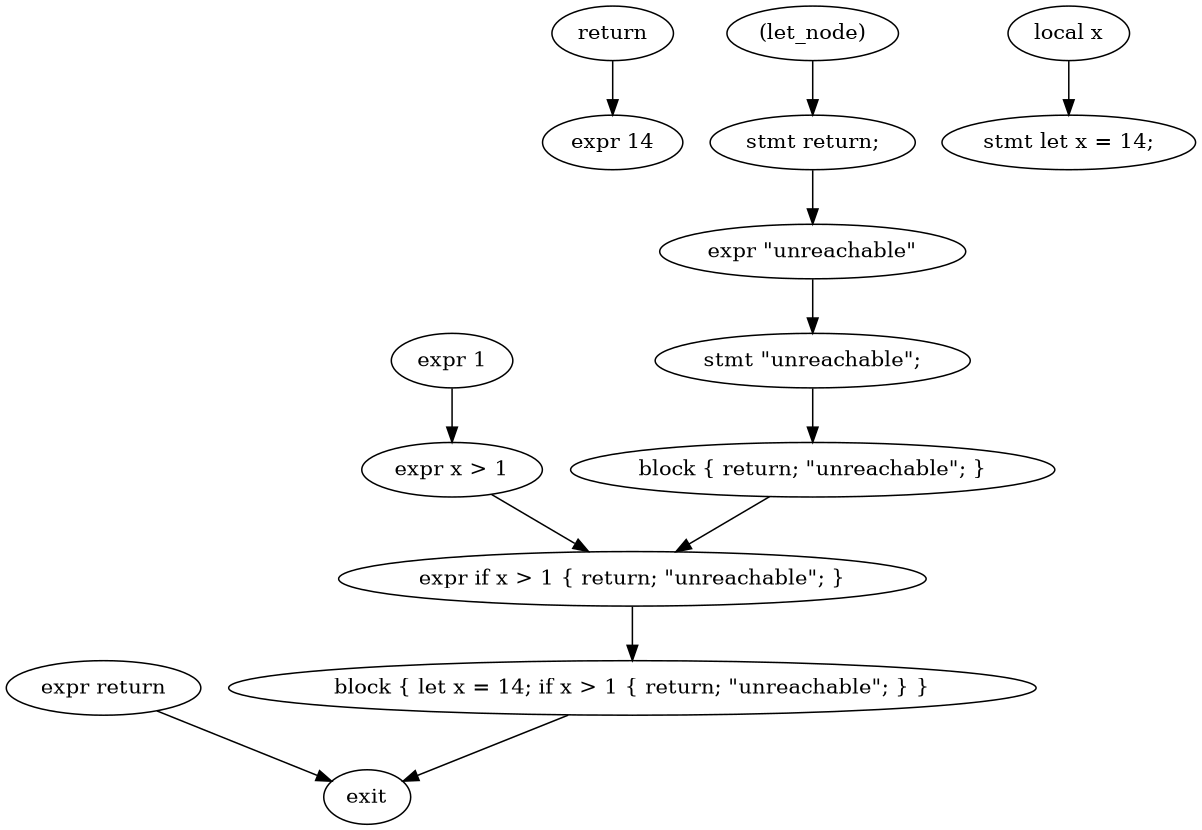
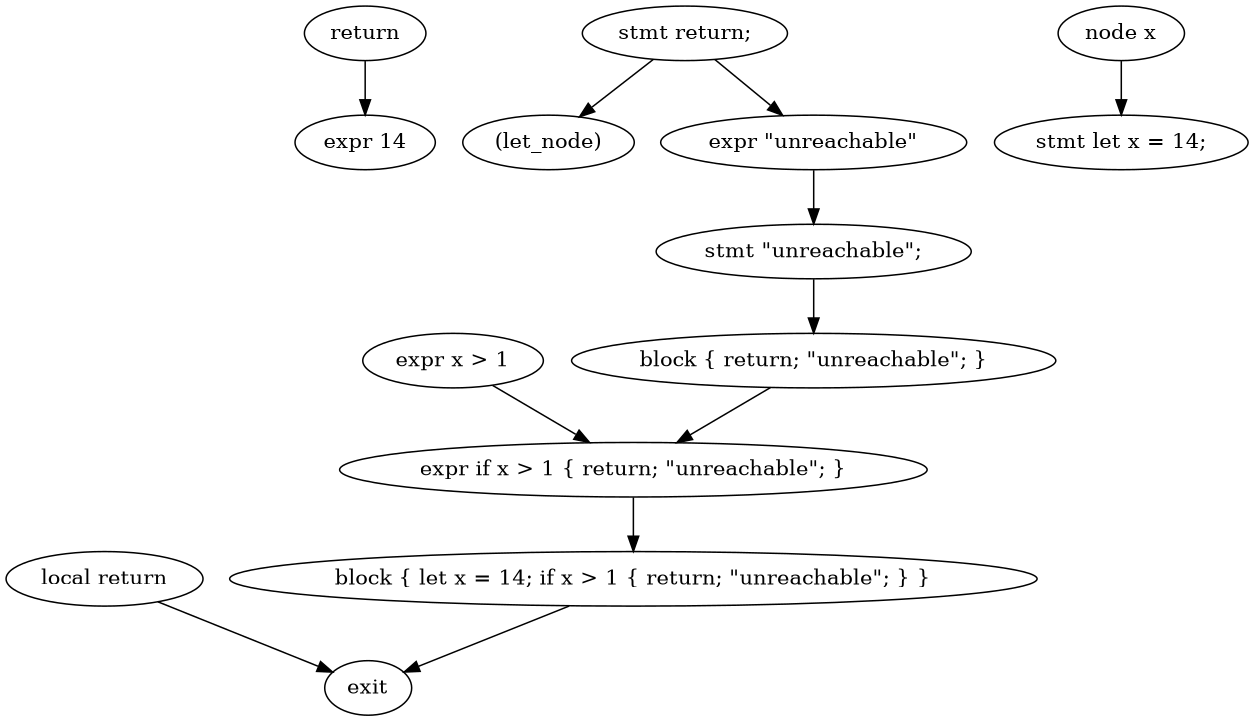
(1069, 33) -> (1121, 33)
(813, 80) -> (623, 83)
(452, 361) -> none
(104, 688) -> (105, 579)
